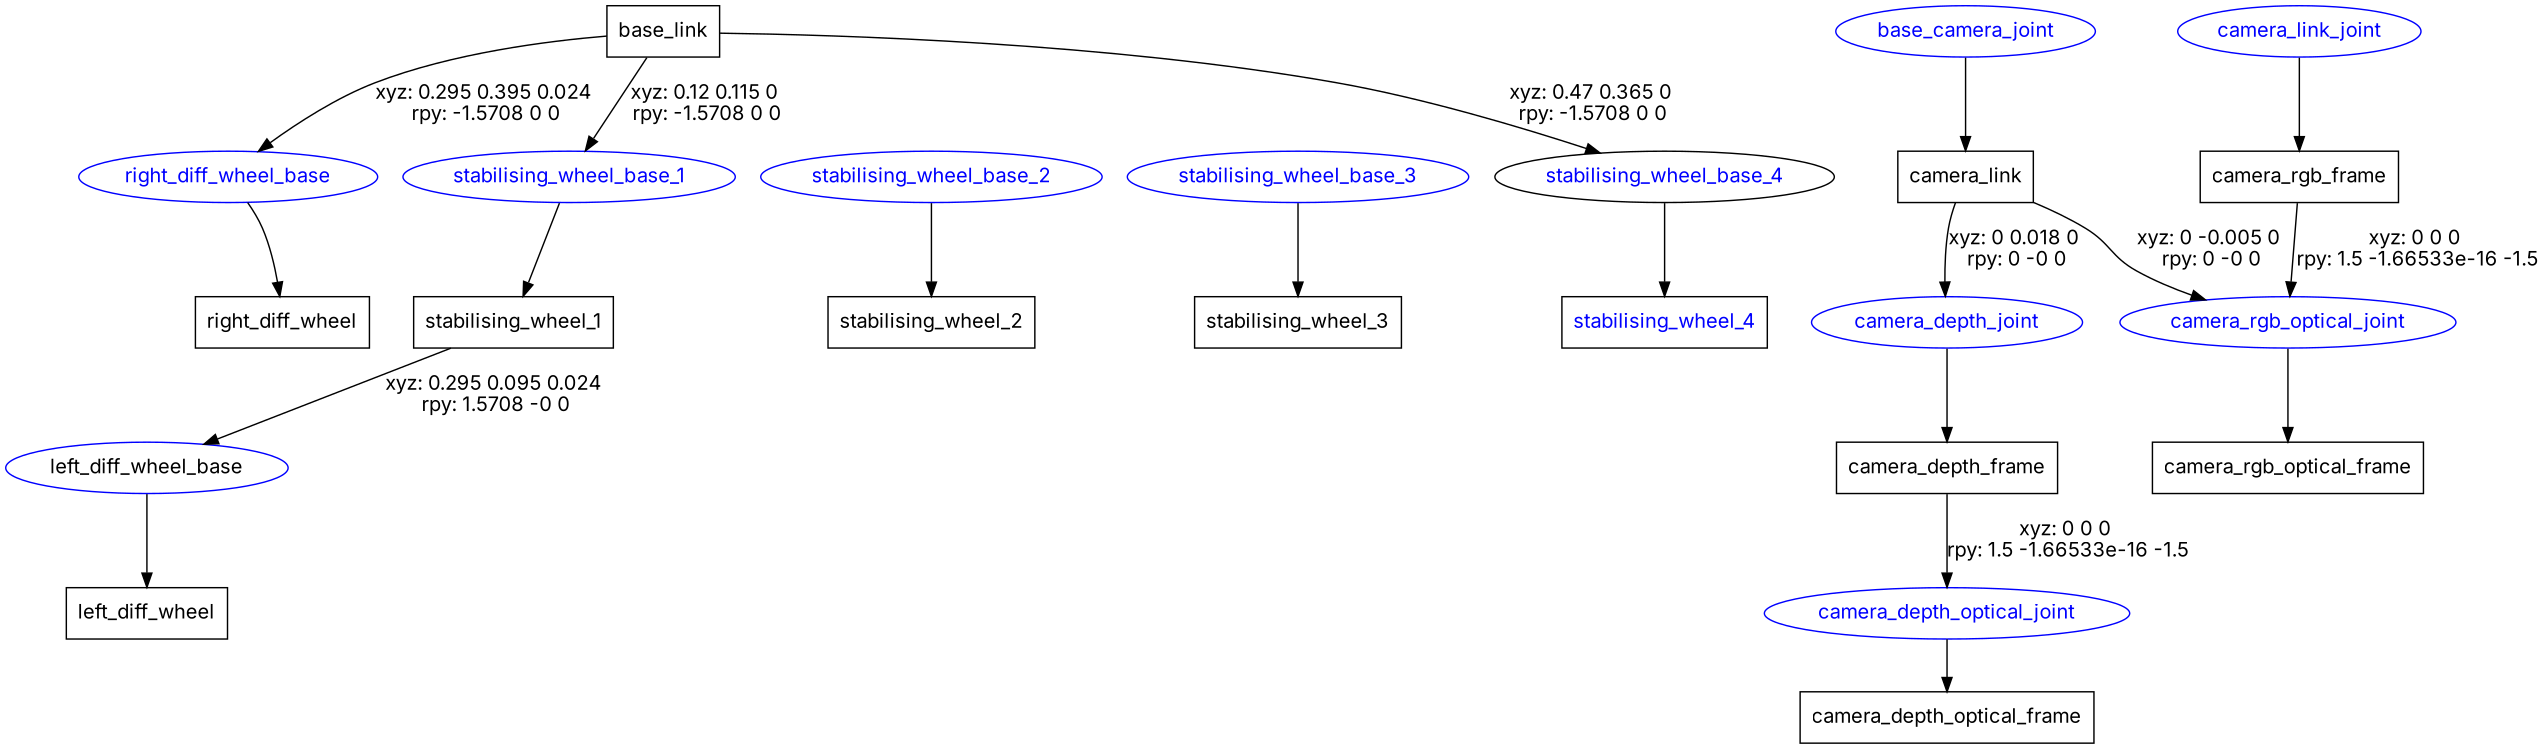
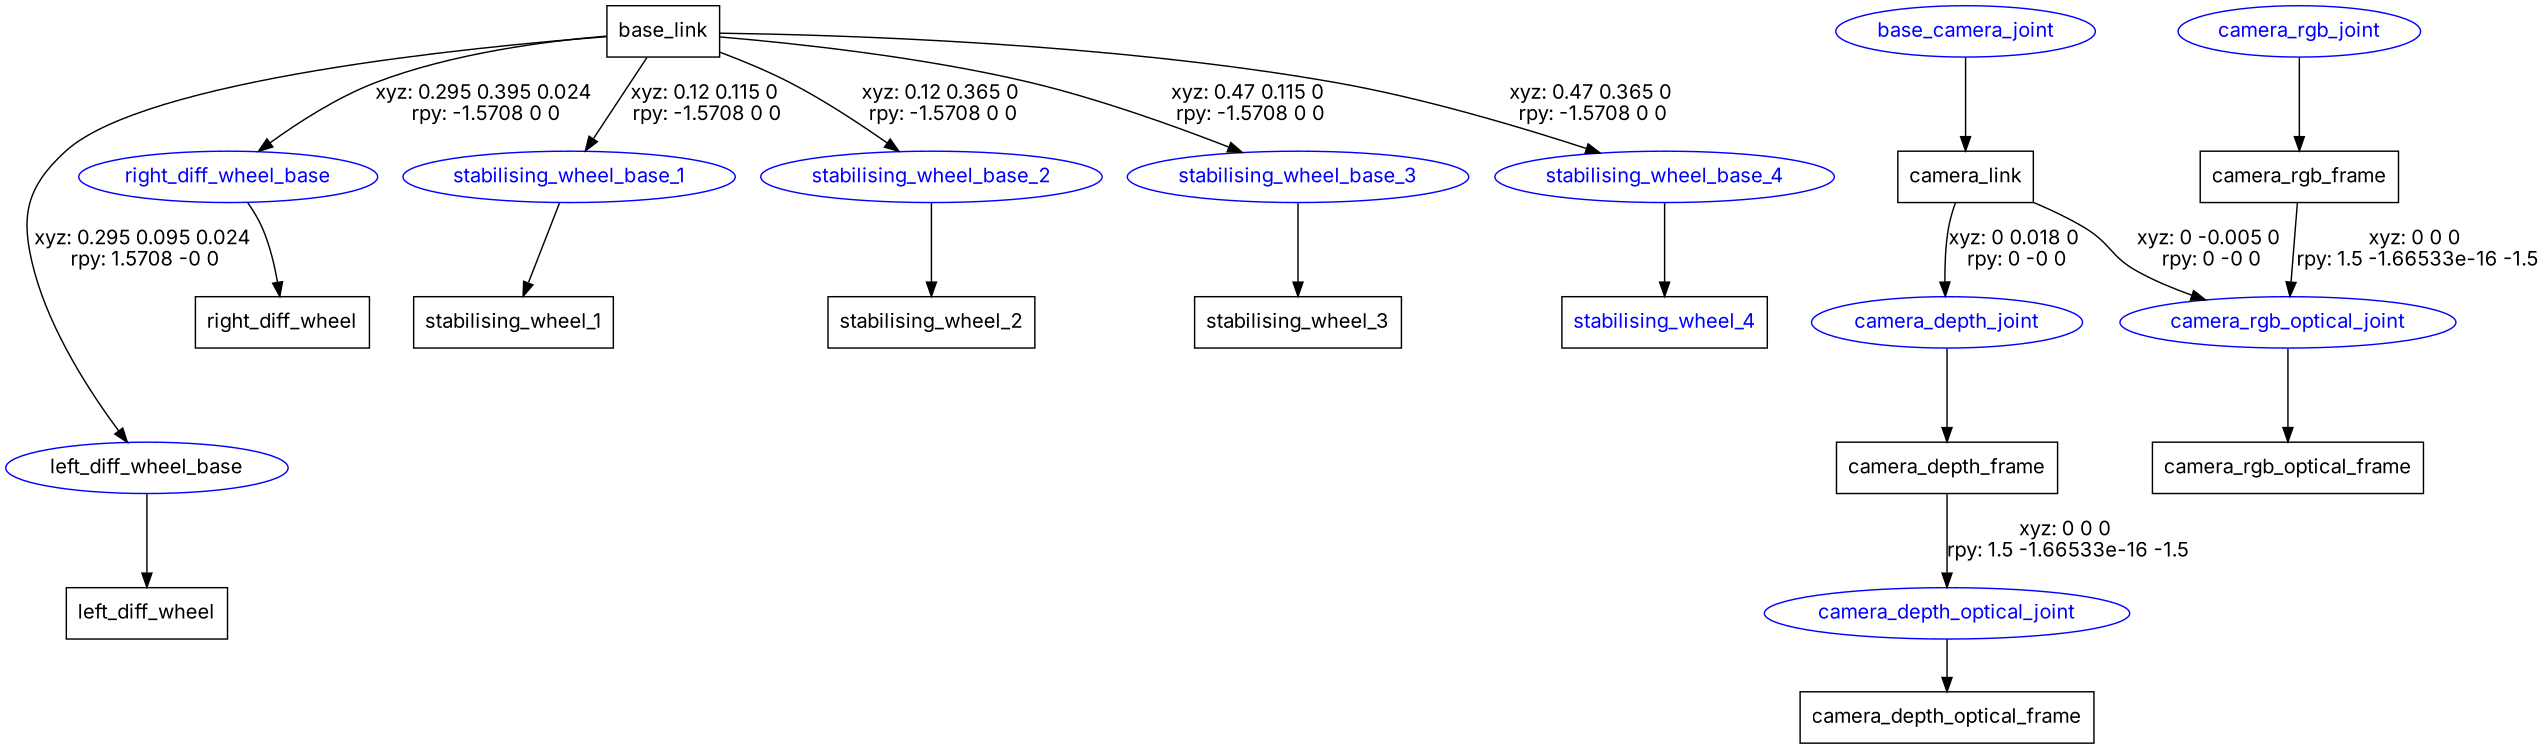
(2299, 31) -> (2299, 31)
none -> (979, 72)
none -> (807, 92)
(1665, 177) -> (1665, 177)
(334, 394) -> (176, 101)
